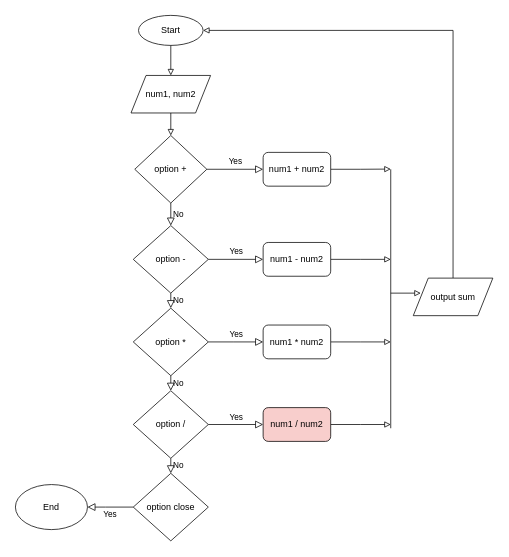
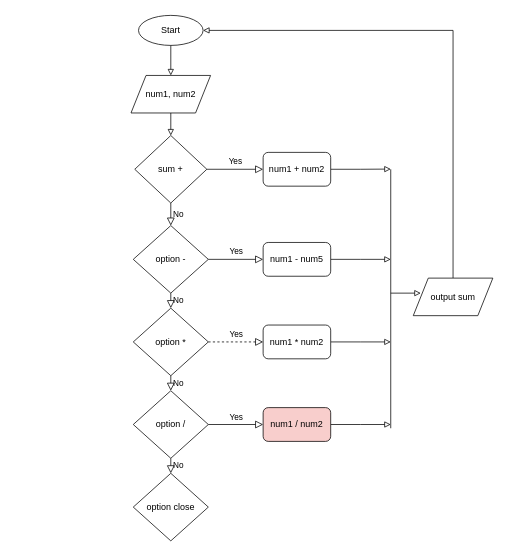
(171, 169) -> (171, 169)
(297, 259) -> (297, 259)
(232, 342) -> (232, 342)
(51, 507) -> none
(115, 507) -> none
